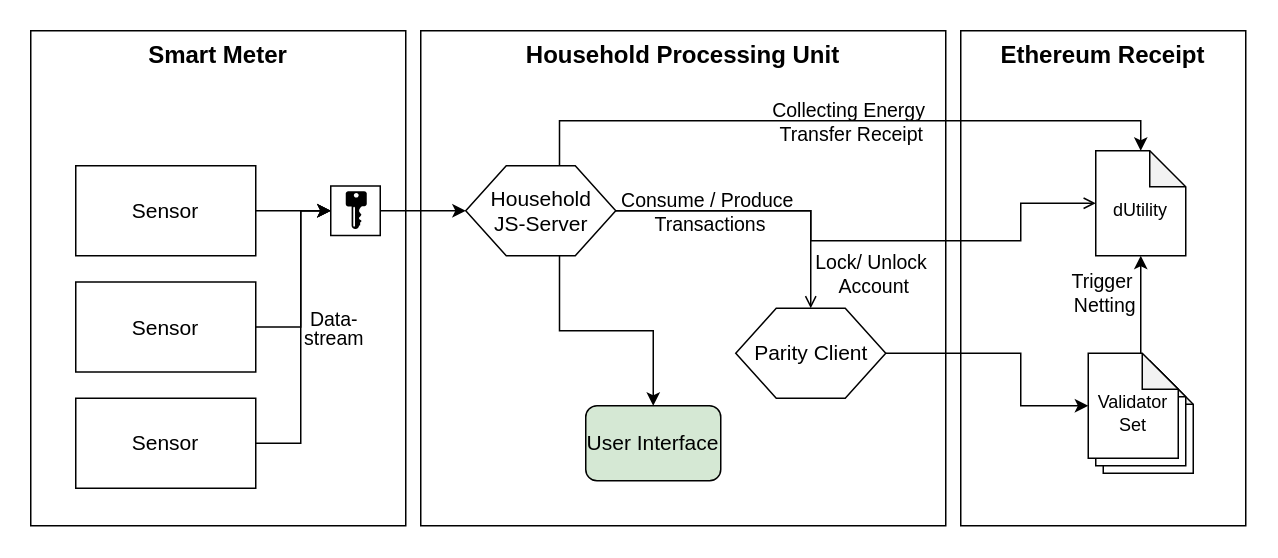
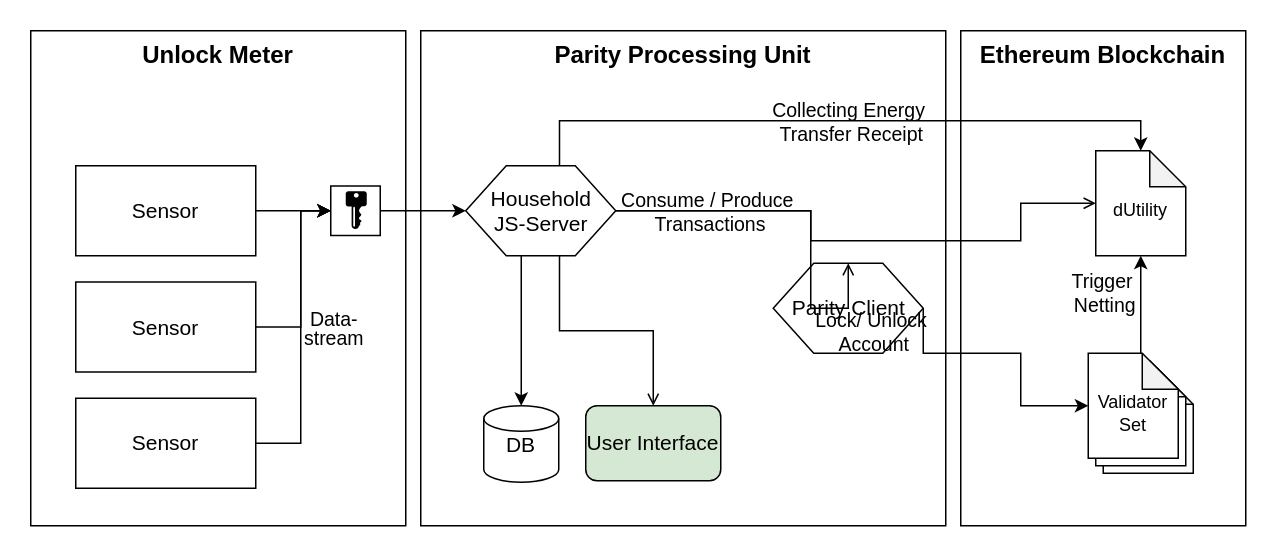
(218, 56) -> (218, 56)
(683, 56) -> (683, 56)
(1103, 56) -> (1103, 56)
none -> (521, 326)
(811, 353) -> (848, 308)
(653, 394) -> (653, 396)
none -> (521, 444)
